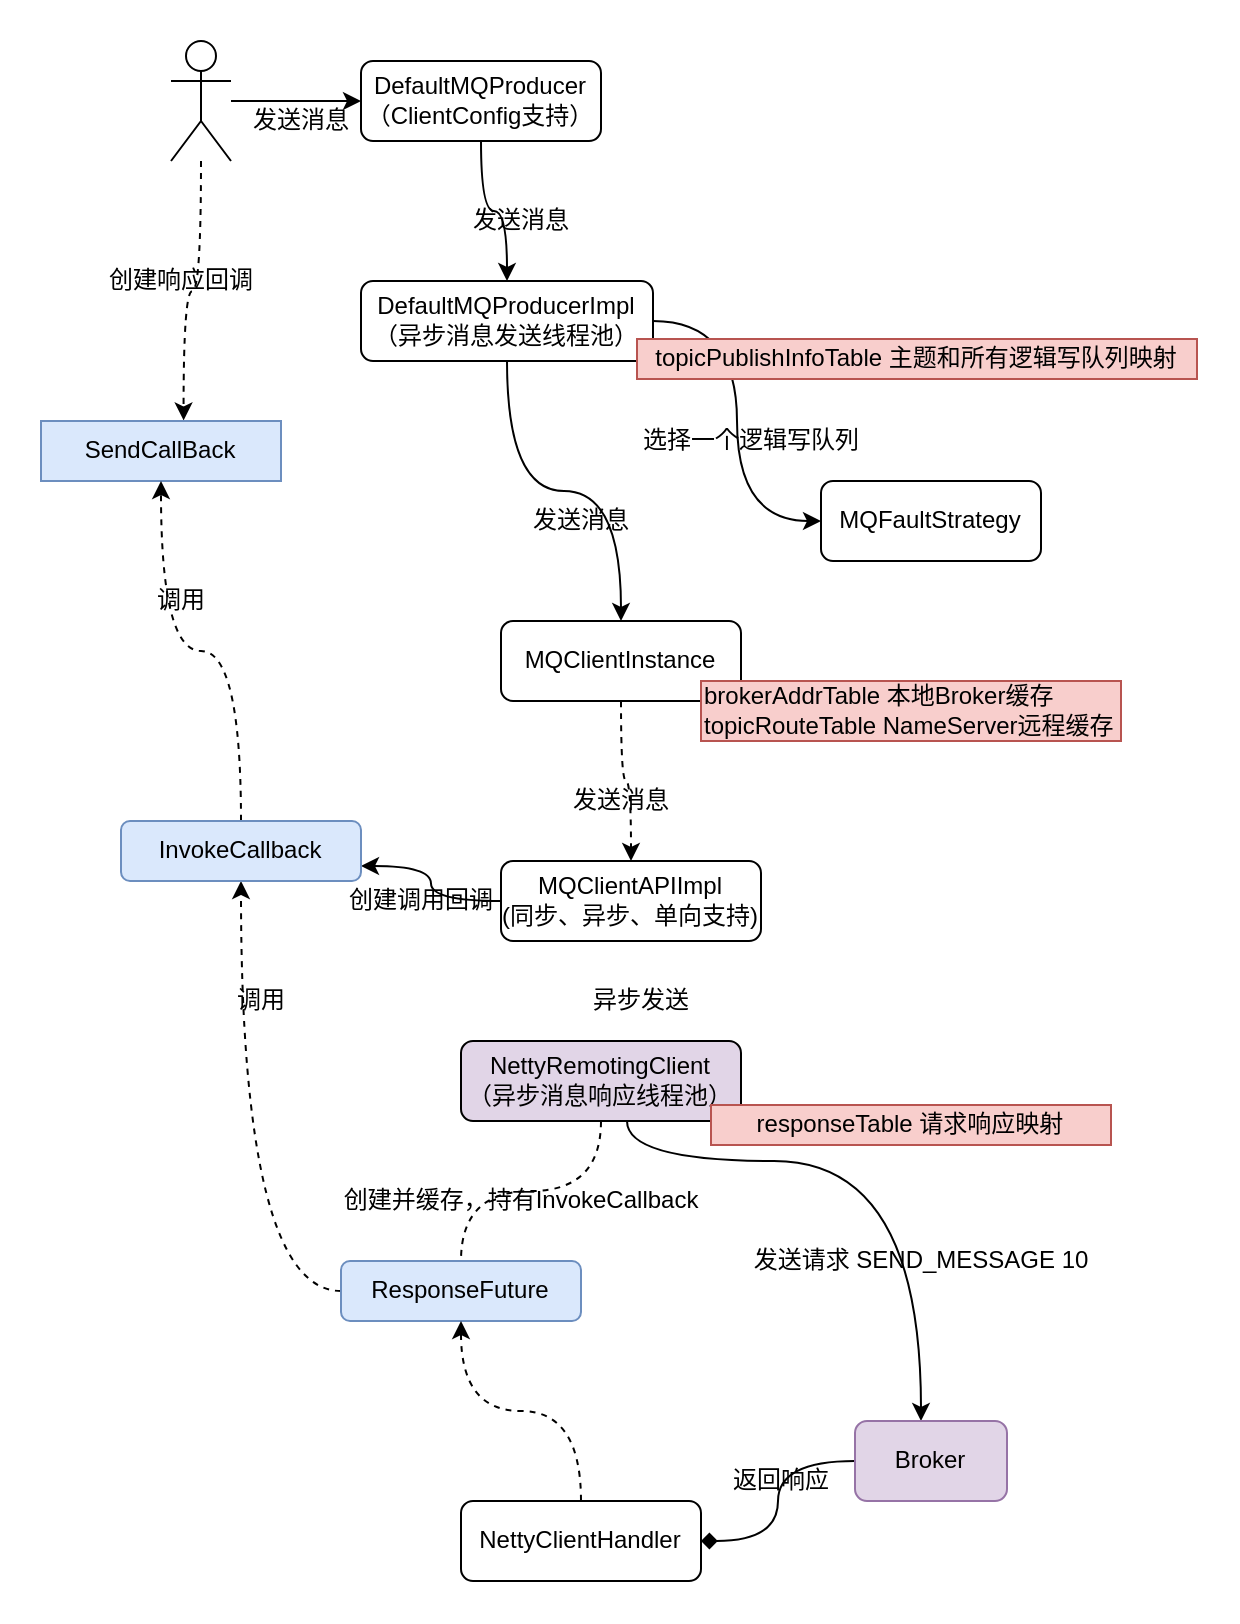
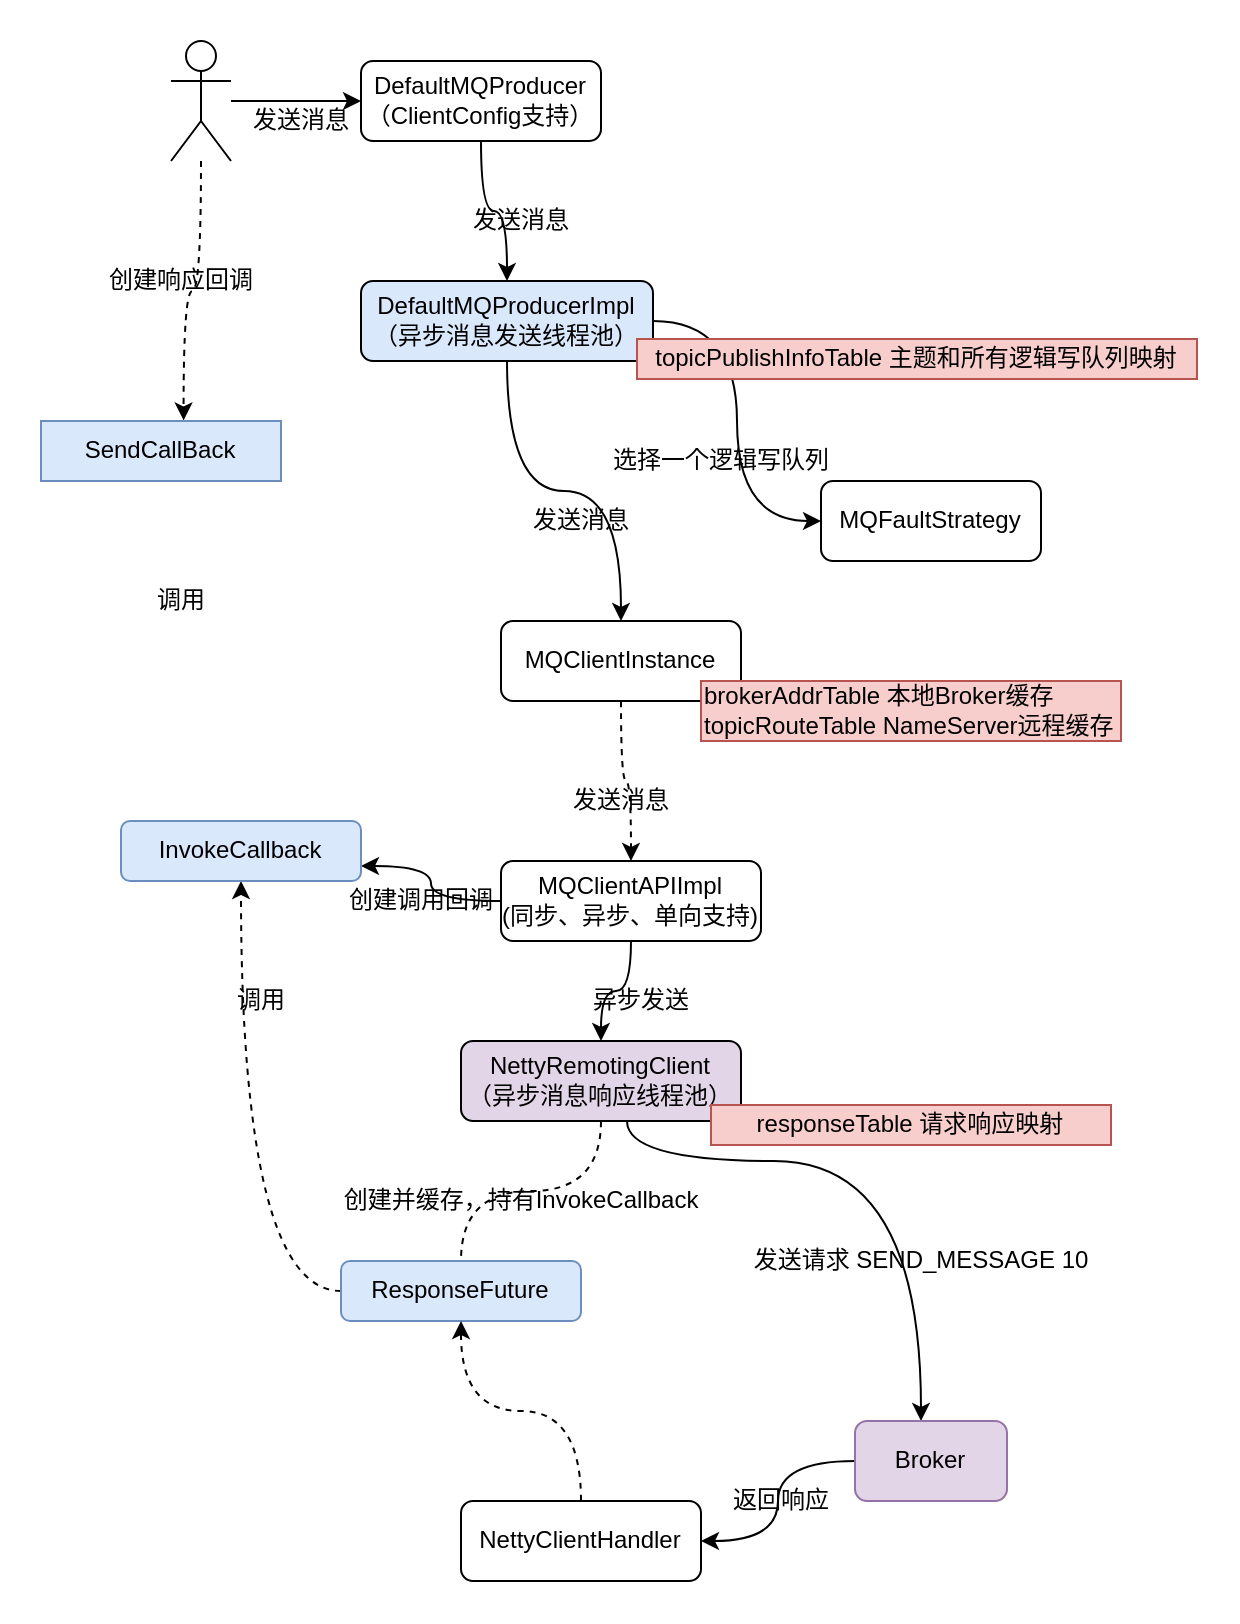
(507, 321) -> (507, 321)
(751, 441) -> (721, 461)
(209, 653) -> none
none -> (623, 987)
(781, 1481) -> (781, 1501)
(717, 1541) -> (716, 1541)
